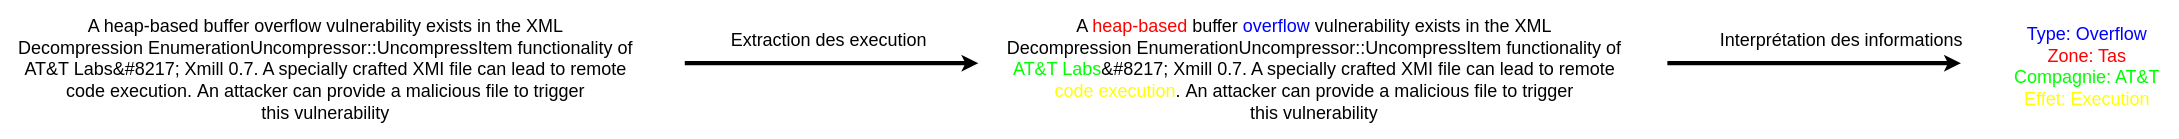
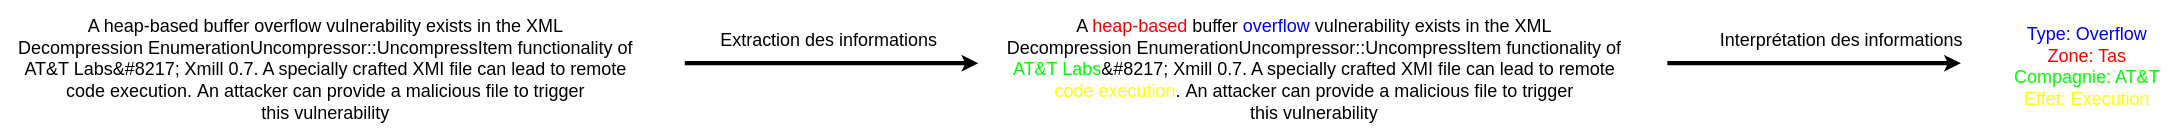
(829, 39) -> (829, 39)
